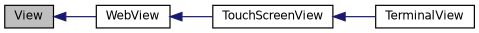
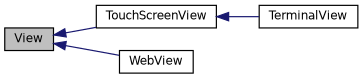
(197, 17) -> (81, 30)
